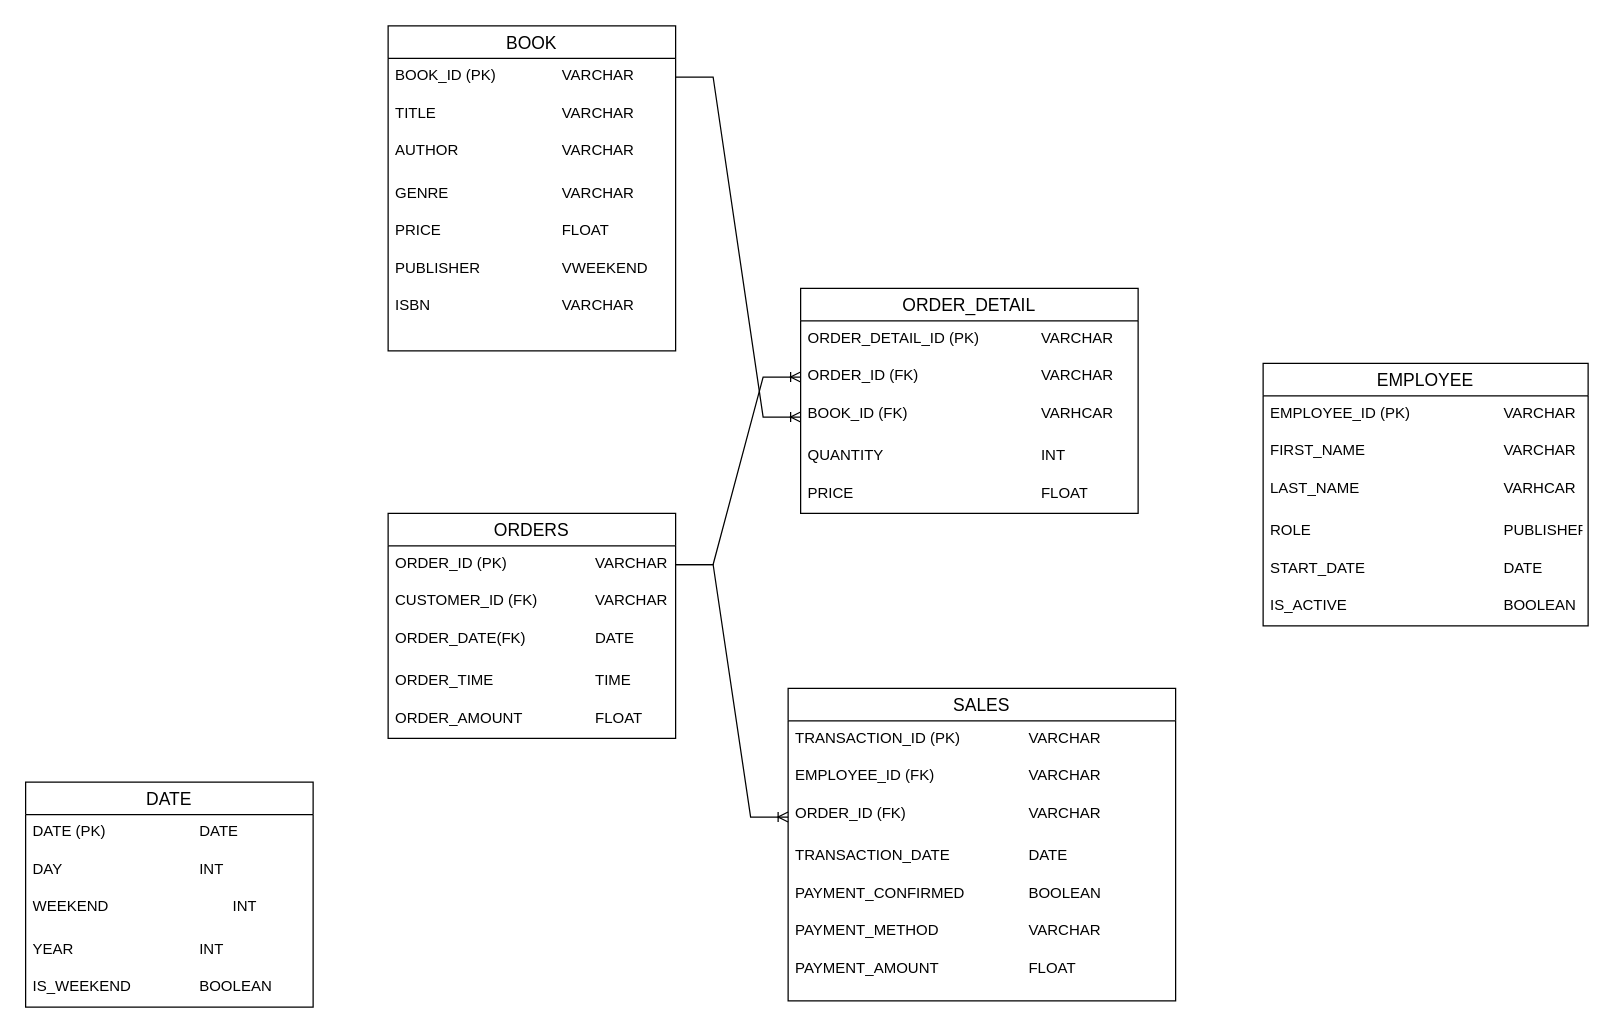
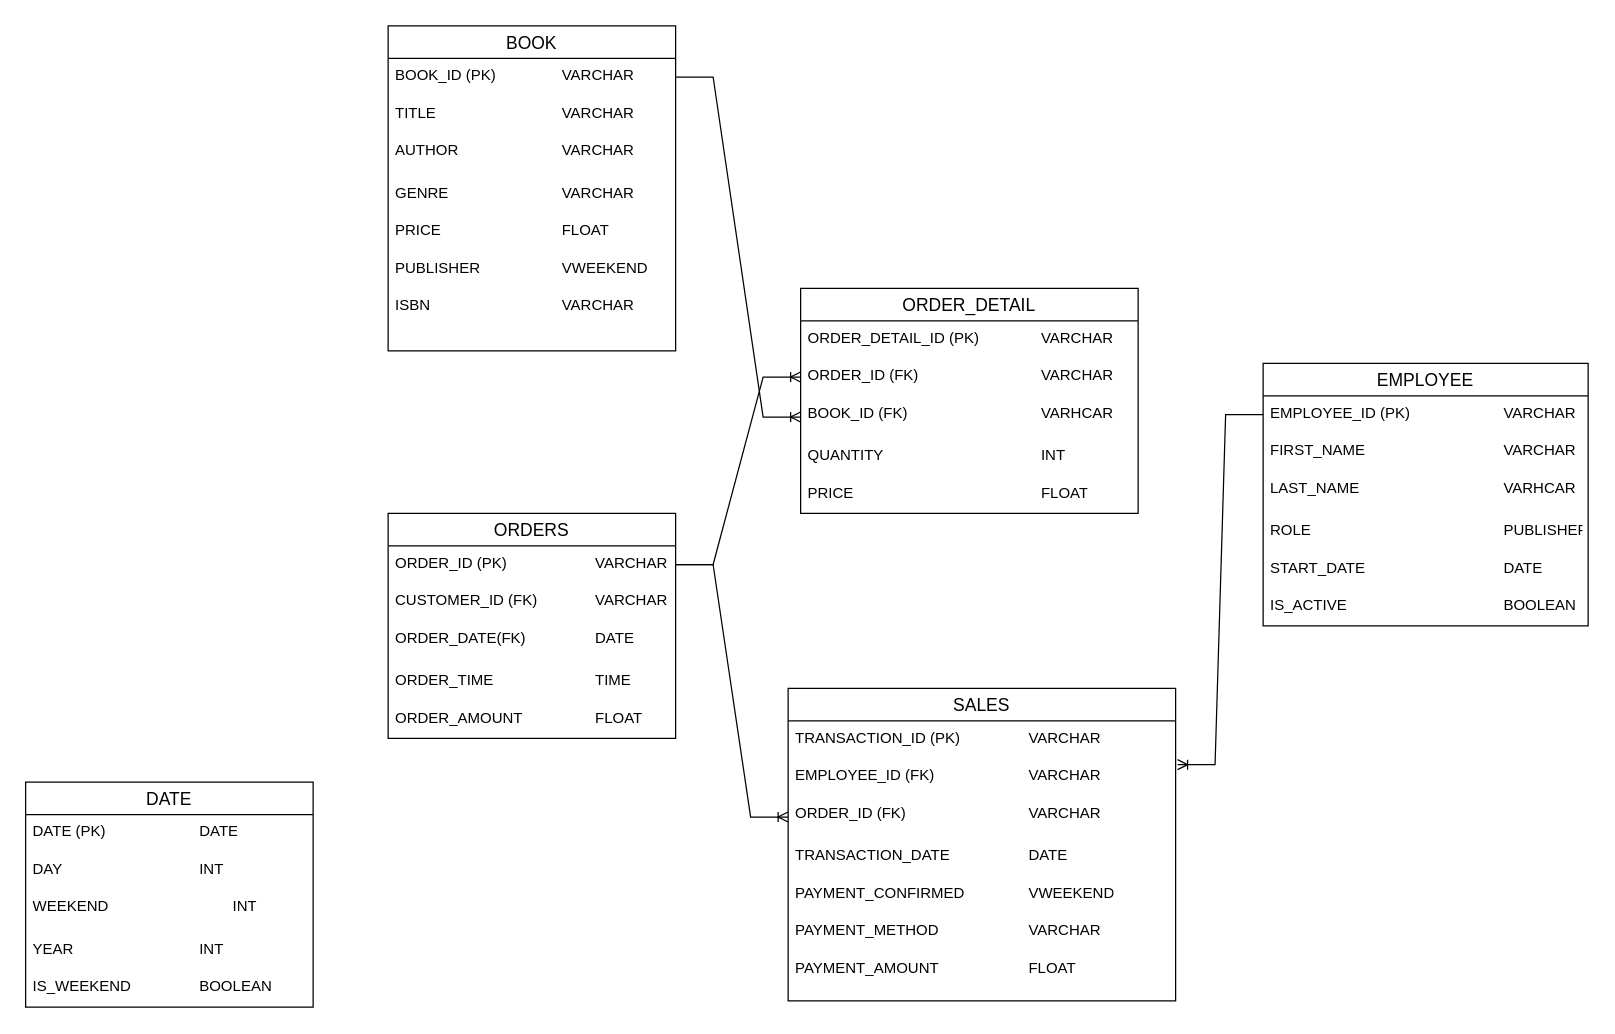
none -> (1220, 590)
(905, 893) -> (909, 893)
